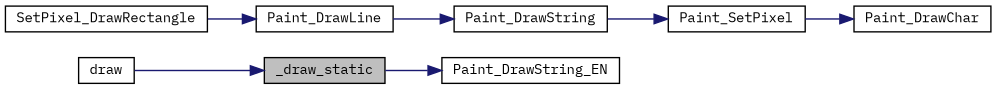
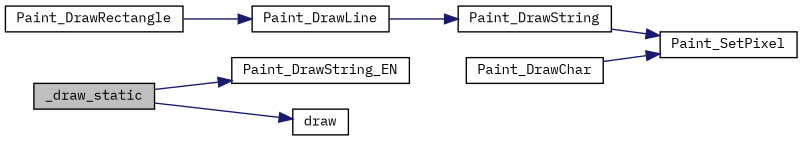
(106, 19) -> (94, 19)
(822, 19) -> (625, 59)
(192, 70) -> (217, 110)
